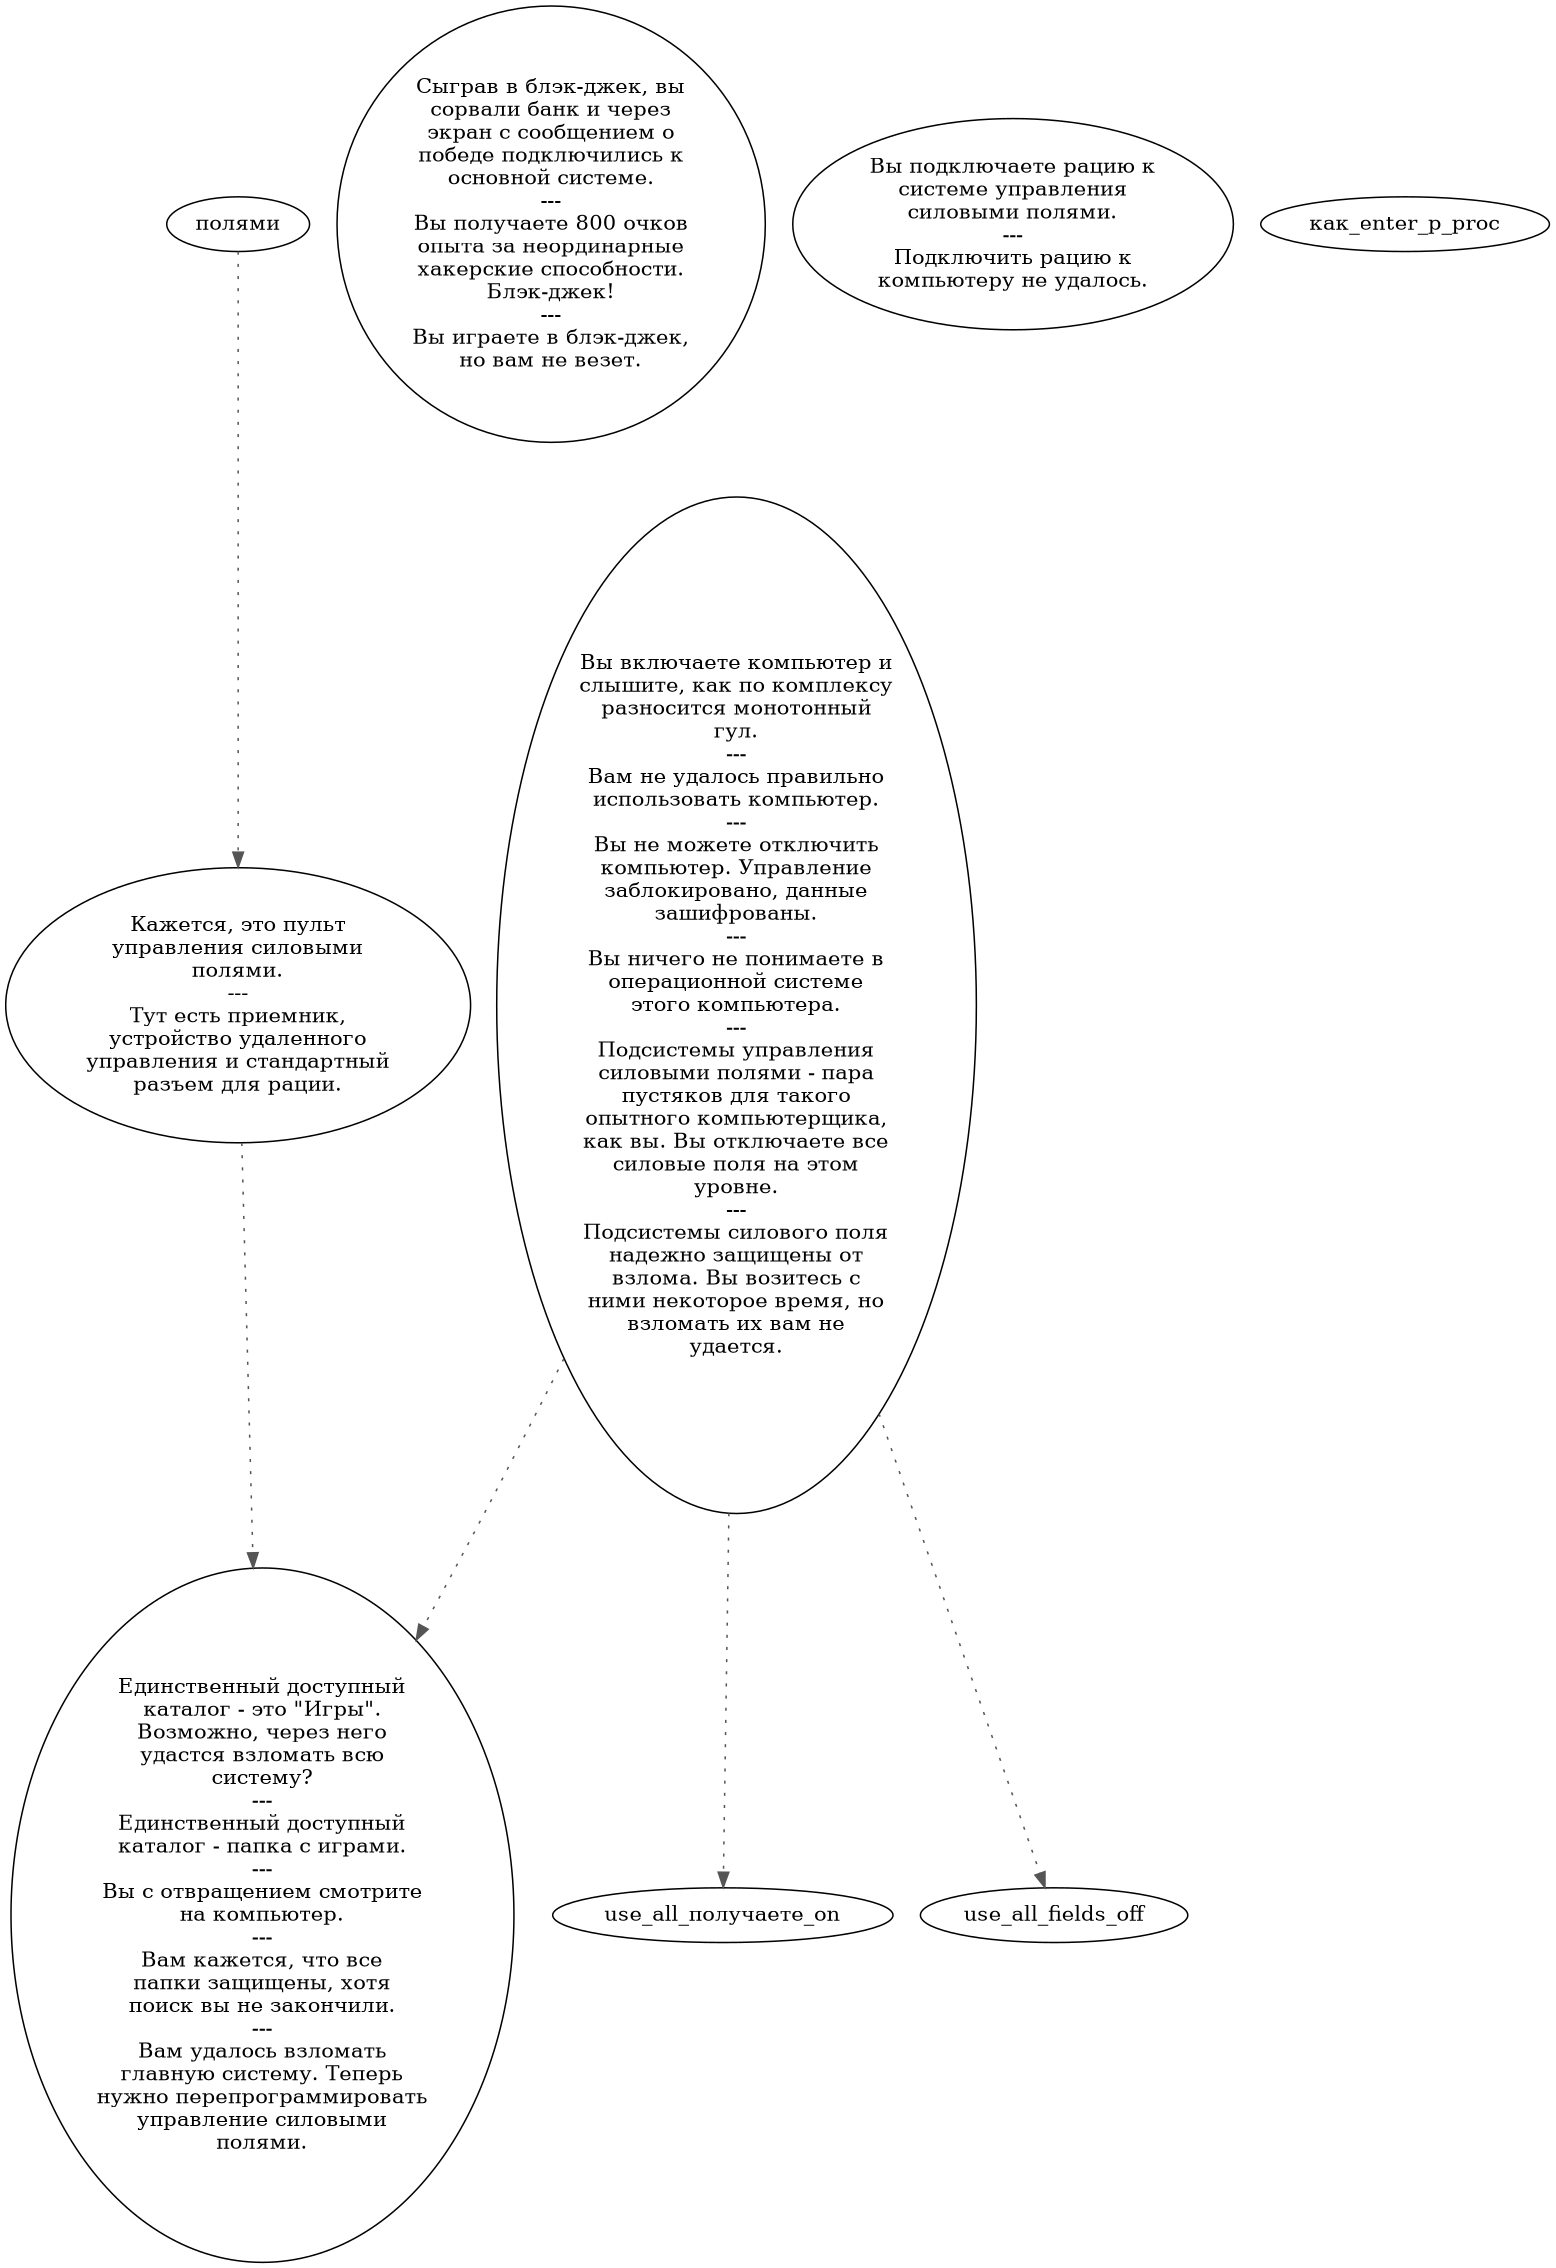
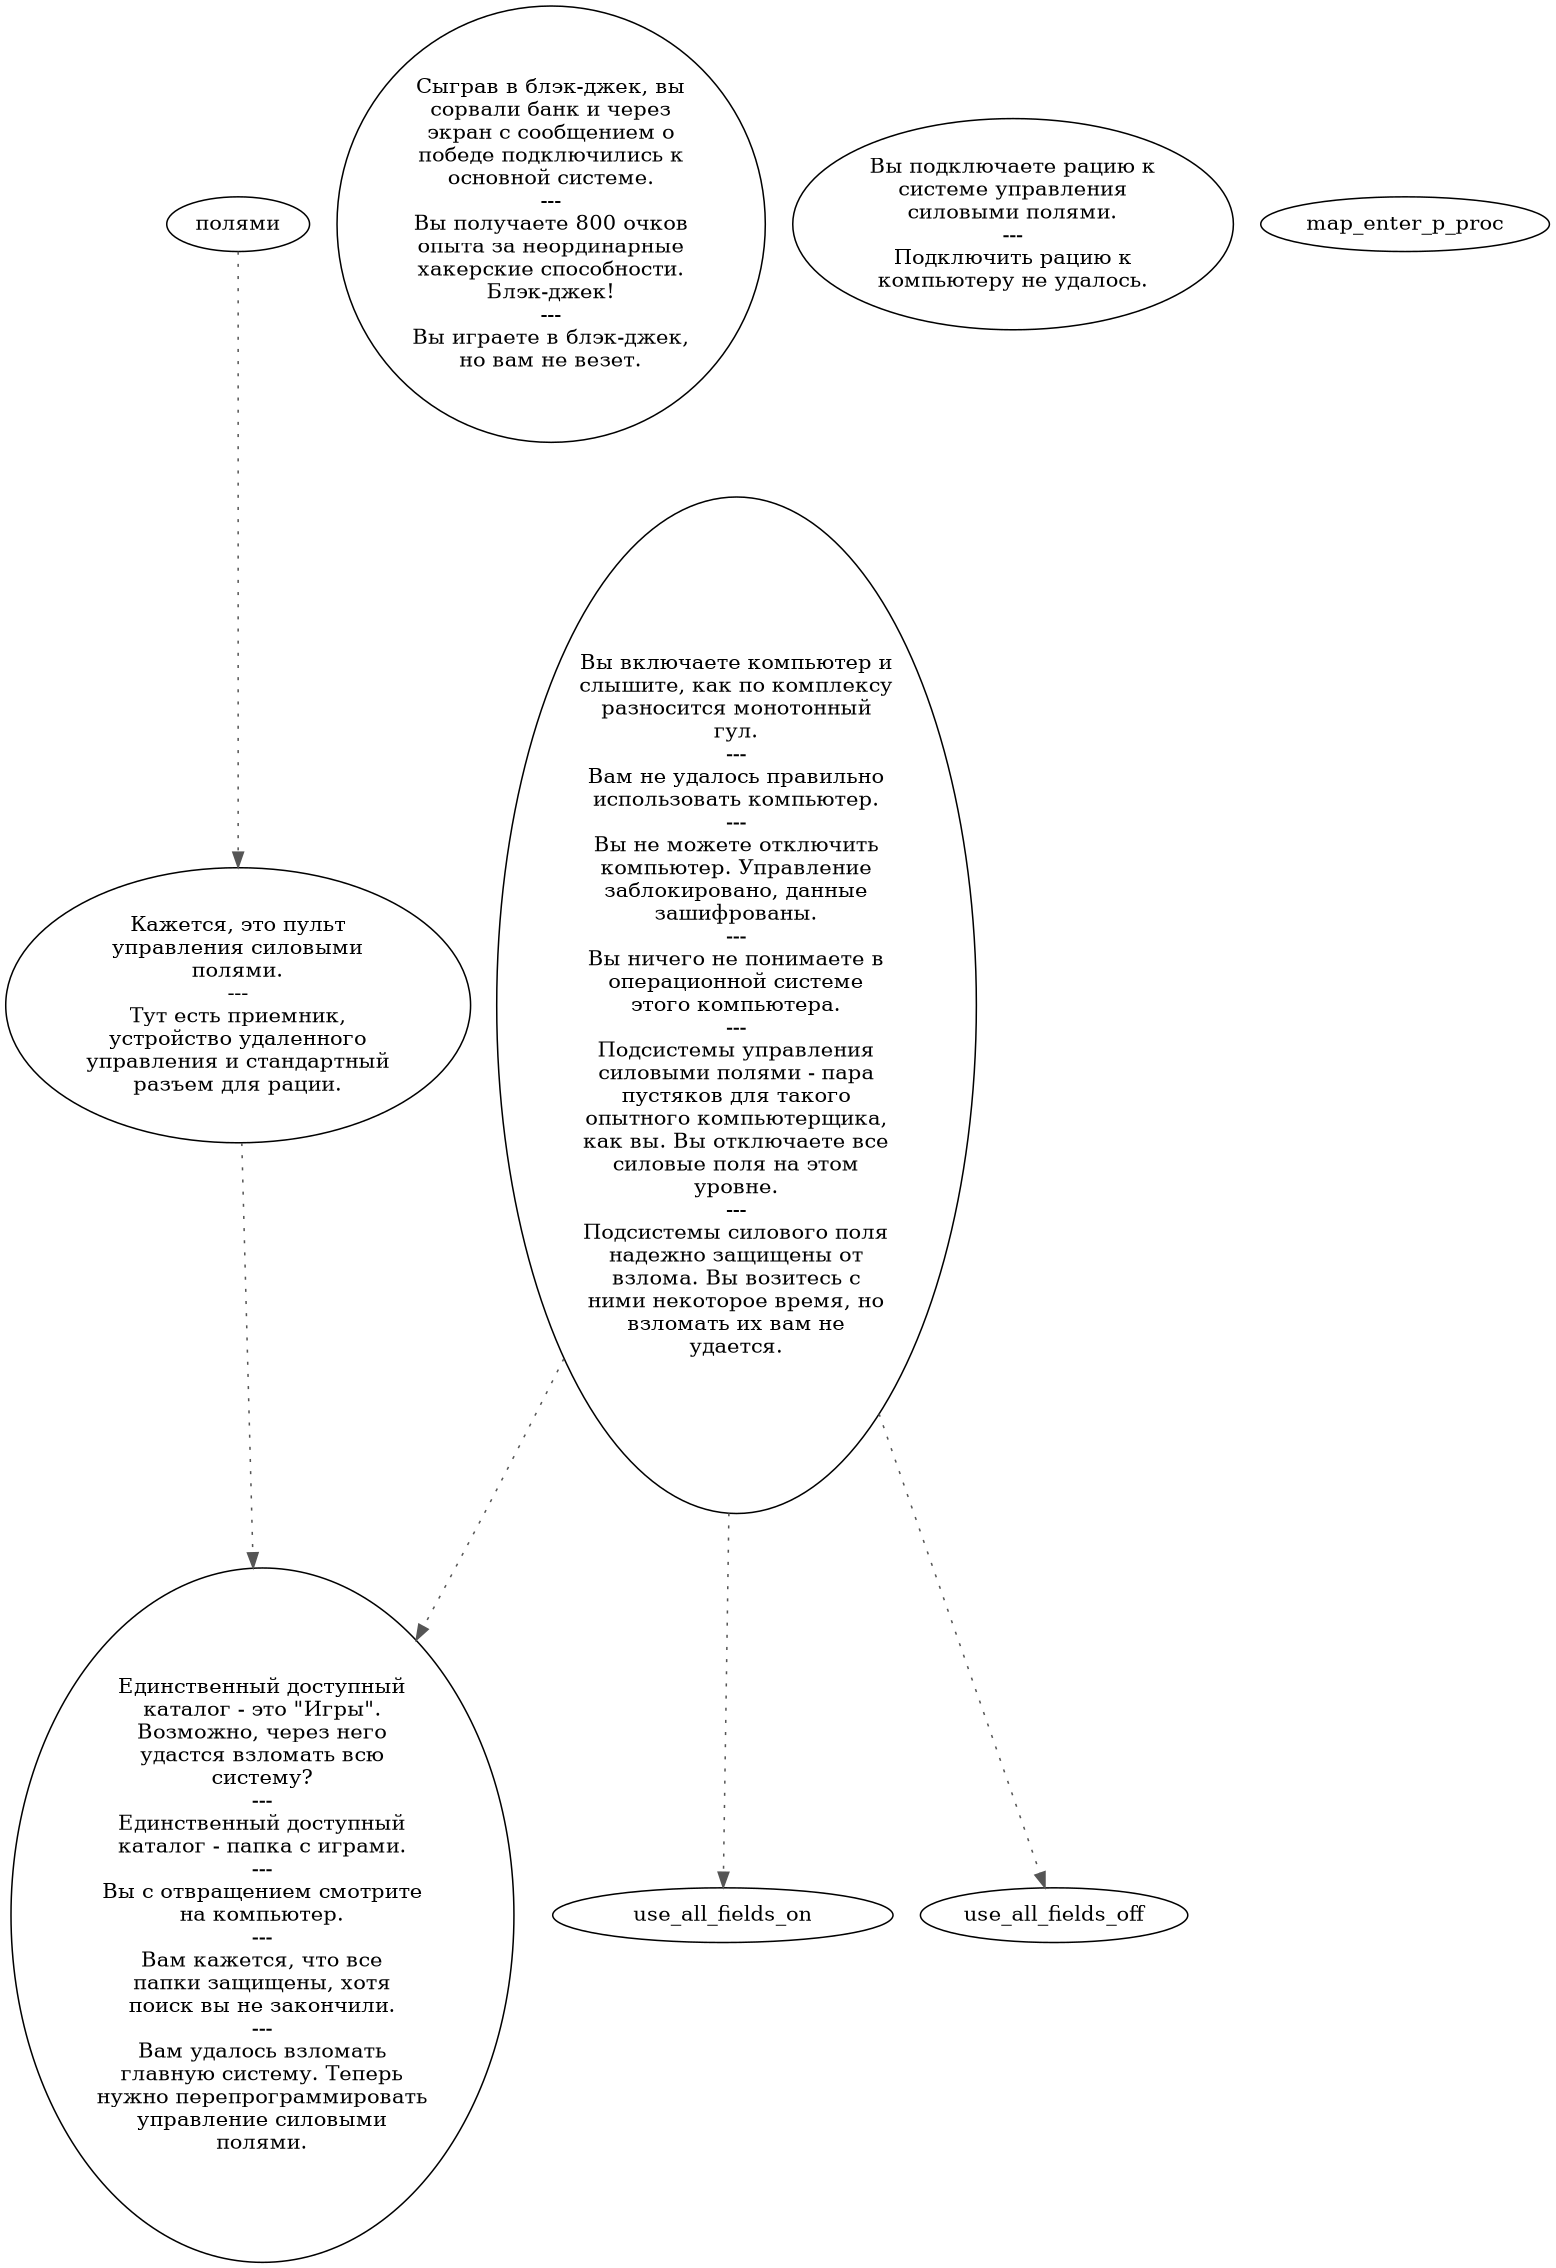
(1405, 224) -> (1405, 224)
(723, 1915) -> (723, 1915)
